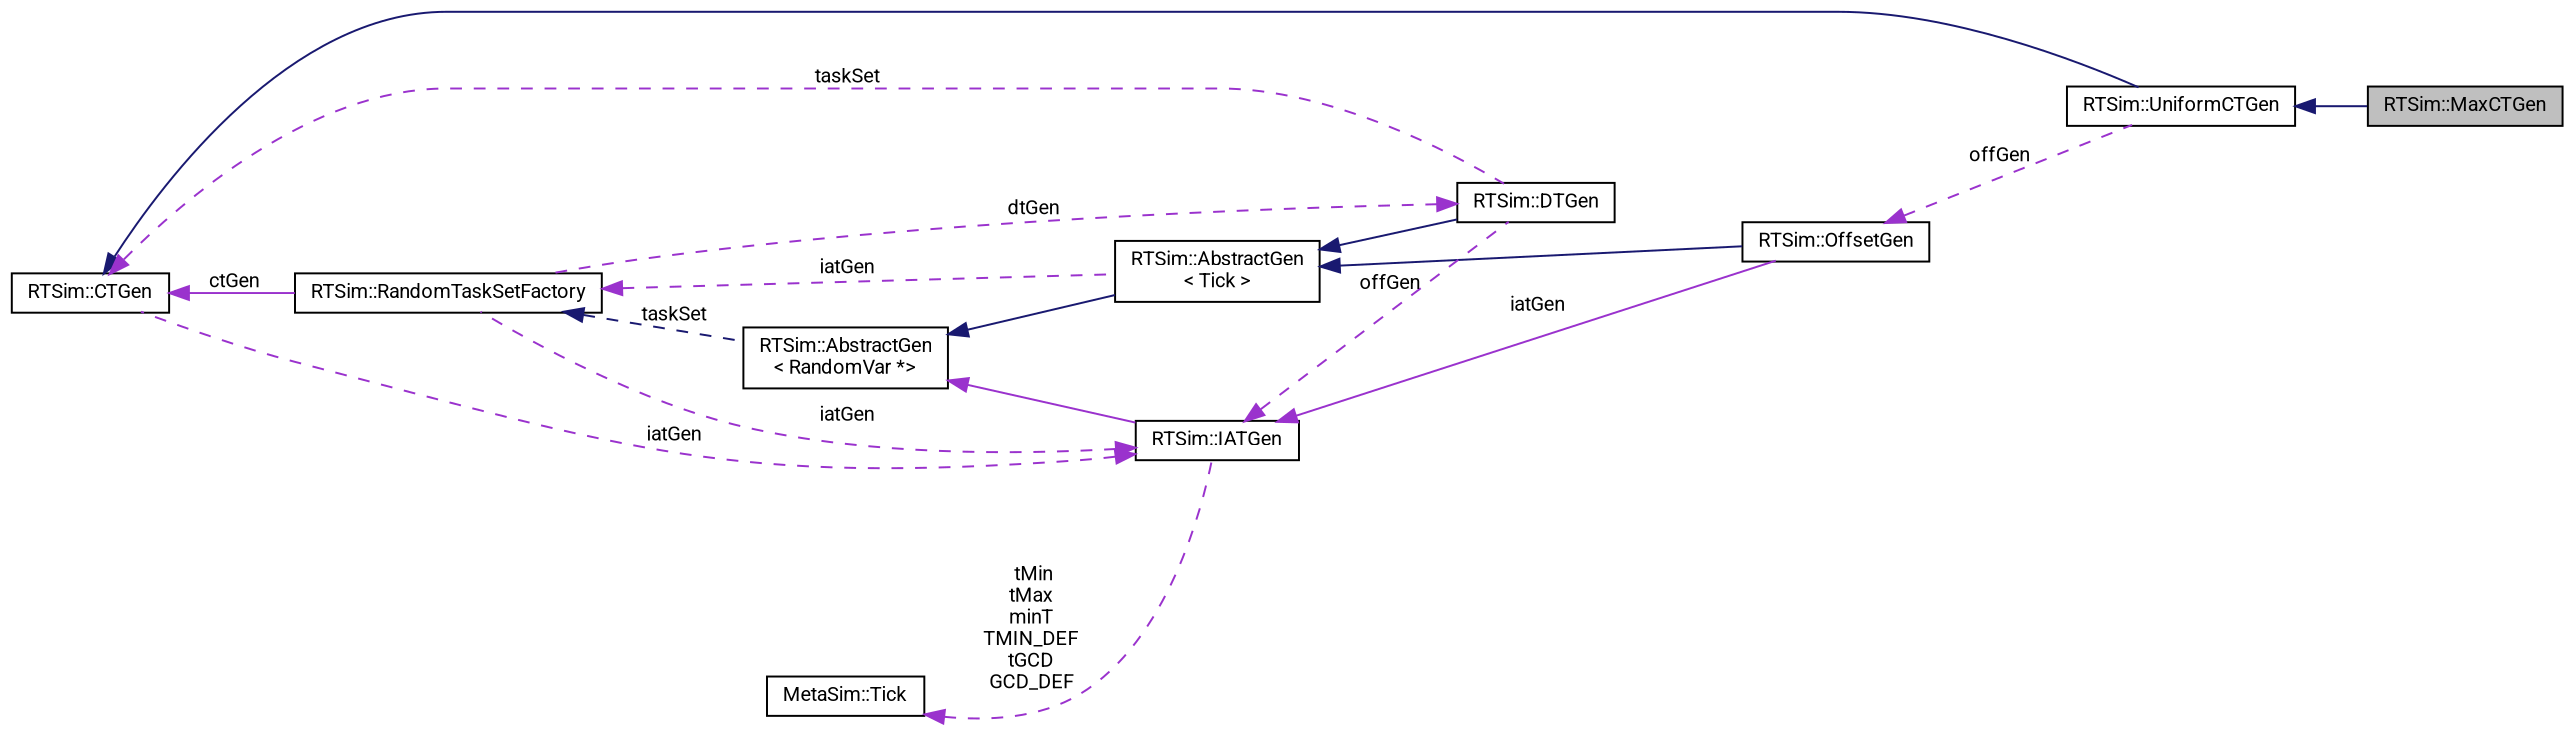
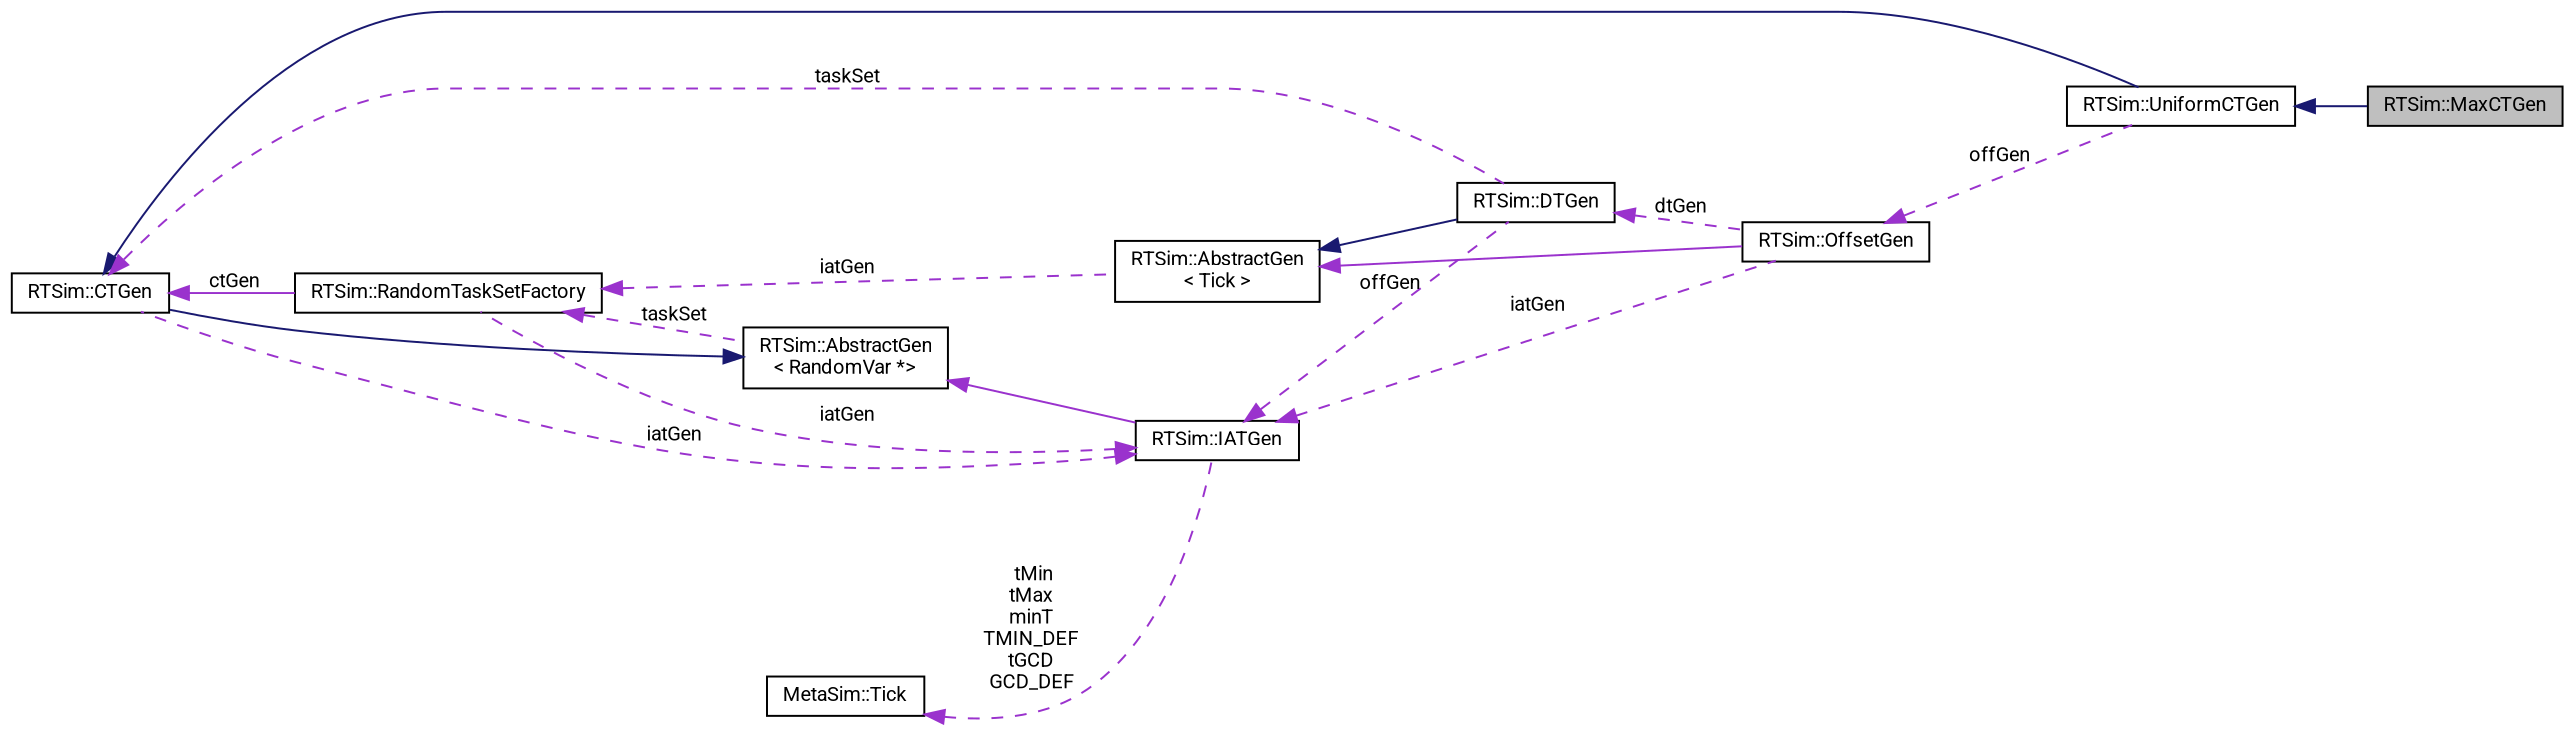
(990, 225) -> (1688, 223)
(1541, 256) -> (1541, 256)
(1041, 312) -> (446, 344)
(663, 328) -> (663, 328)
(1536, 338) -> (1536, 338)
